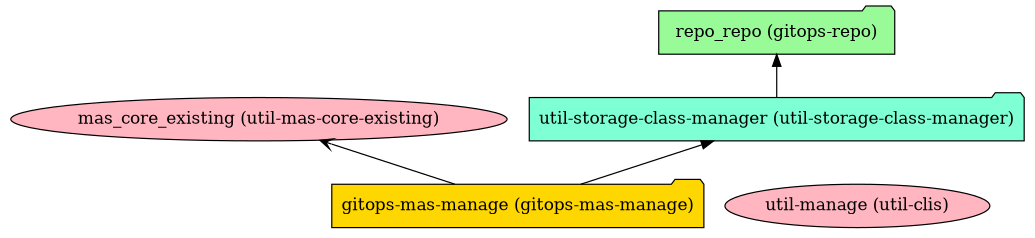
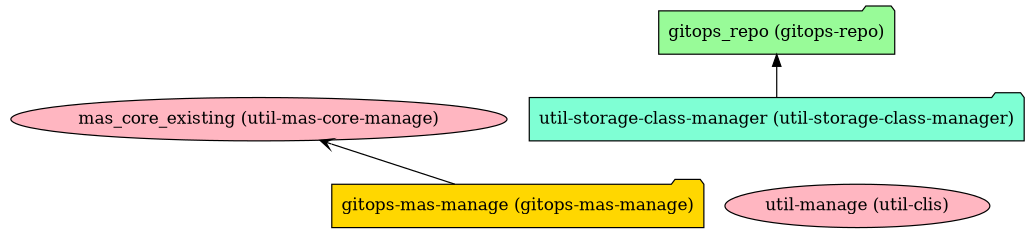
(777, 33) -> (777, 33)
(259, 119) -> (259, 119)
(641, 165) -> none
